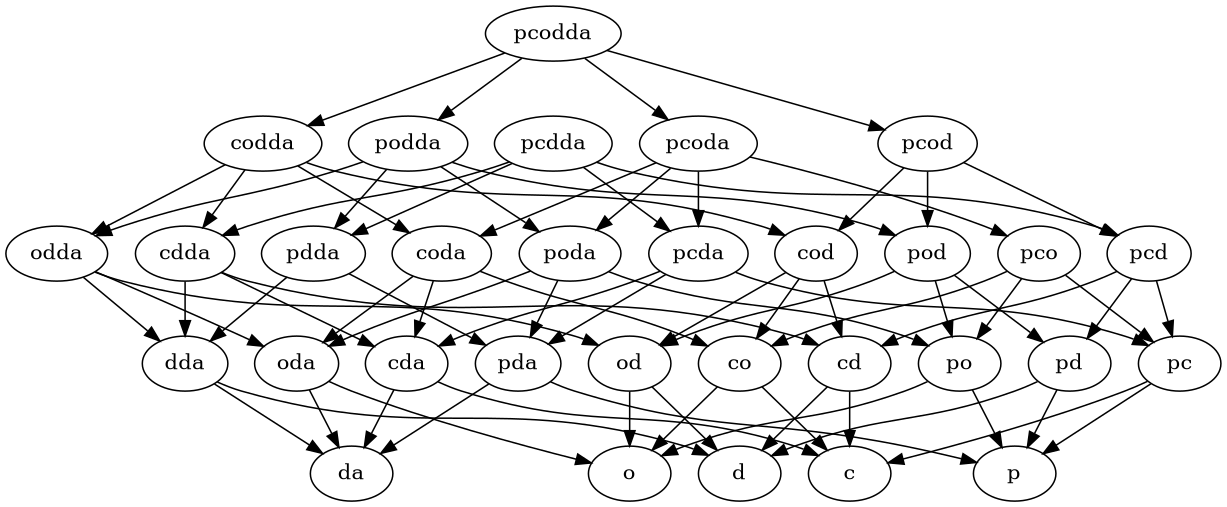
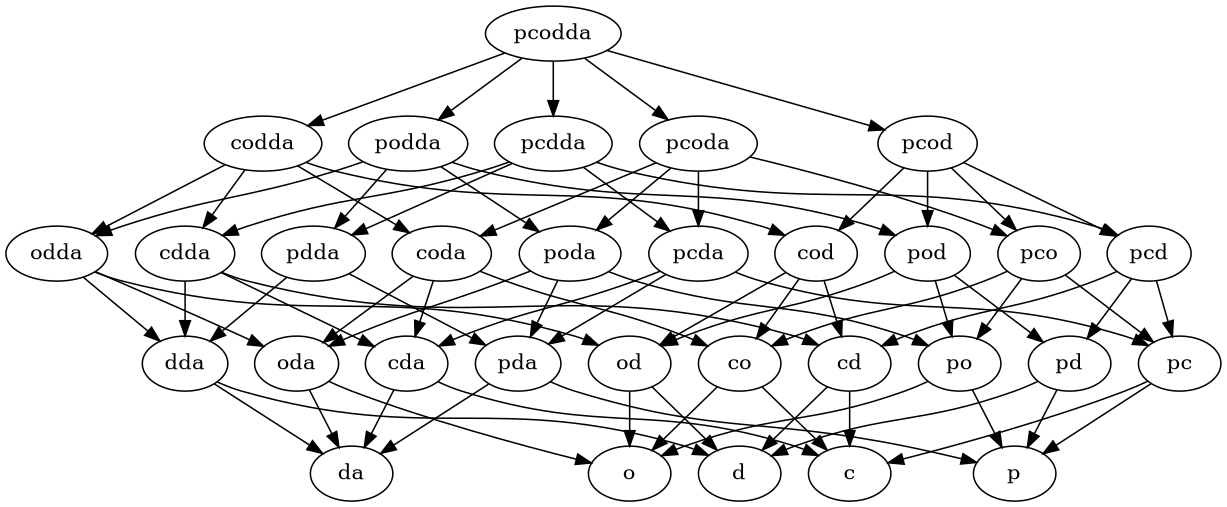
none -> (553, 81)
none -> (977, 192)
